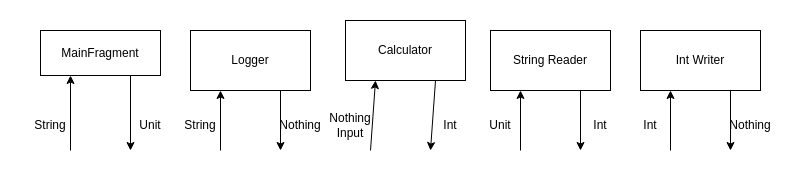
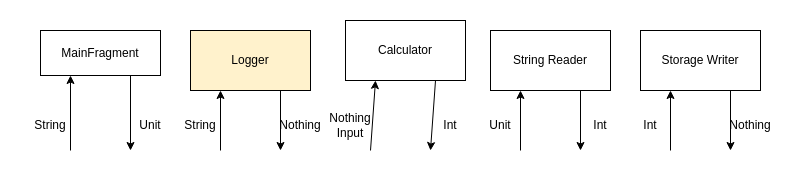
(251, 61) -> (251, 61)
(701, 61) -> (701, 61)
